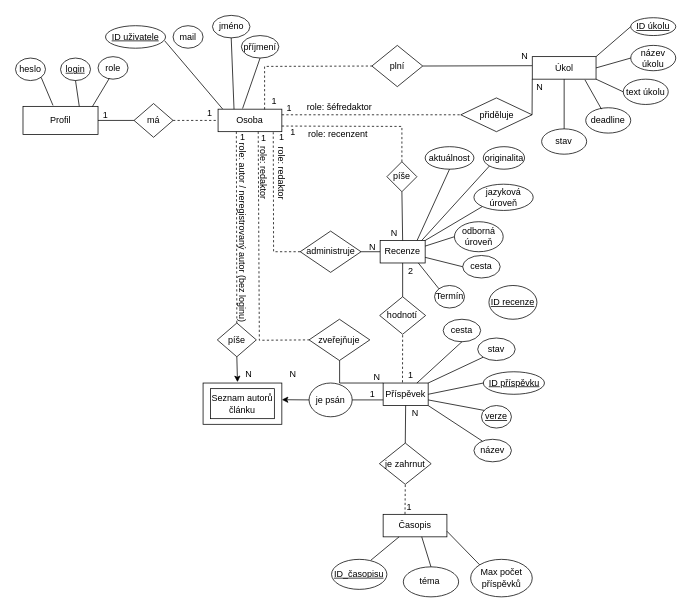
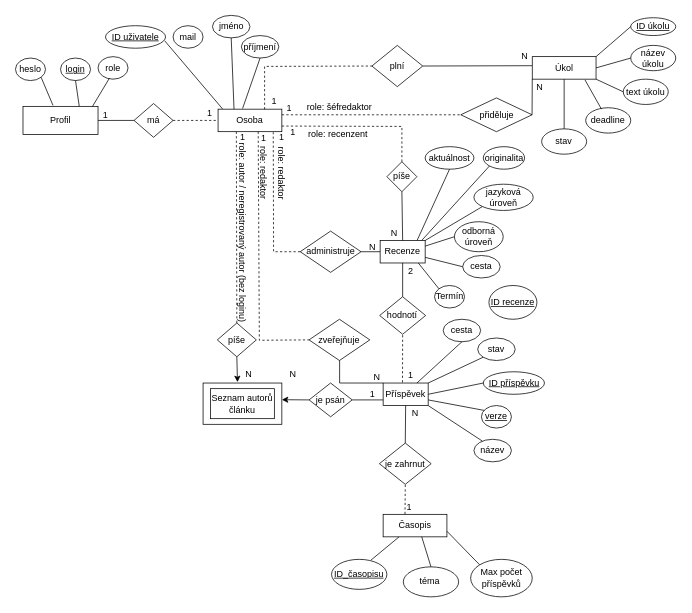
(330, 400) -> (330, 400)
